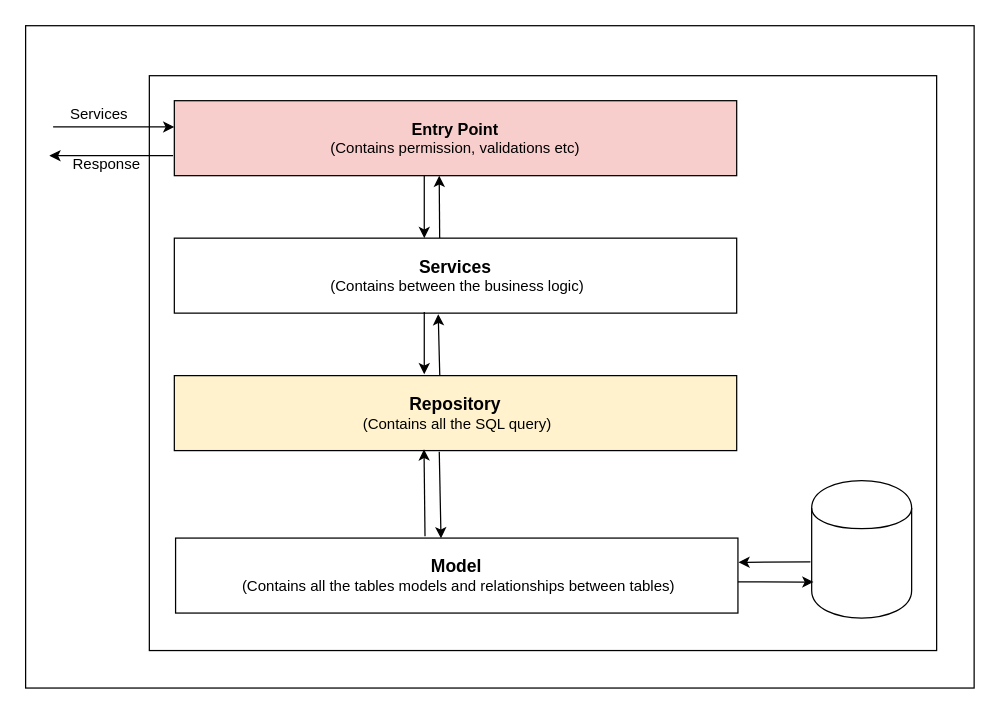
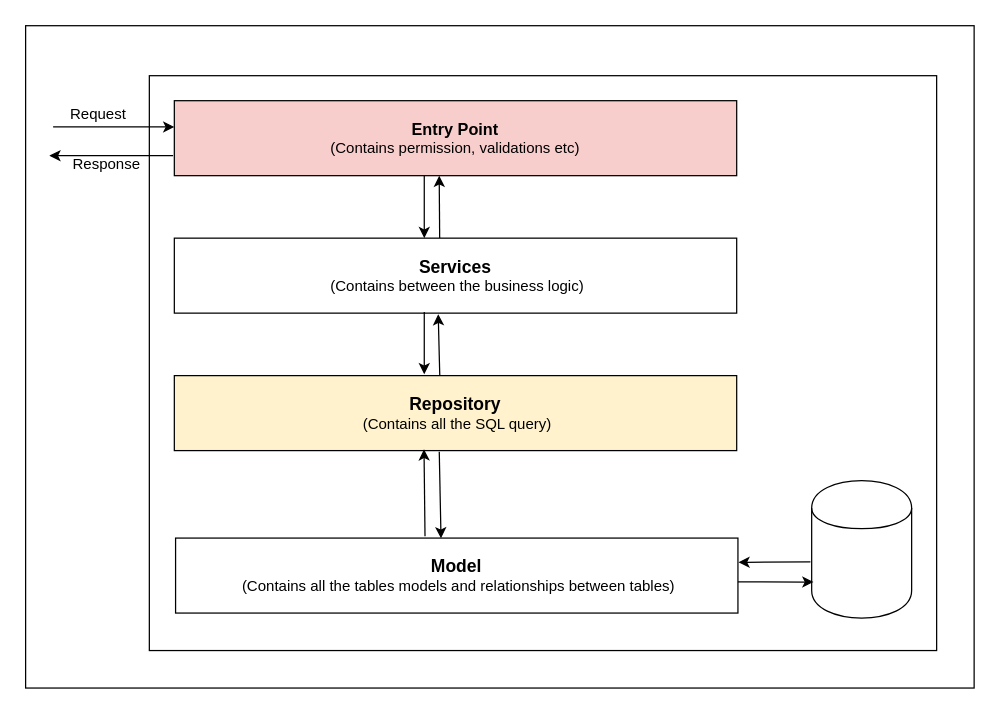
(102, 115) -> (100, 115)
